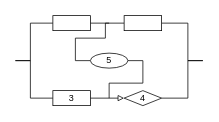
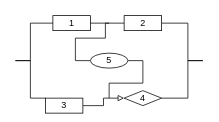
none -> (72, 23)
none -> (143, 23)
(72, 98) -> (64, 105)
